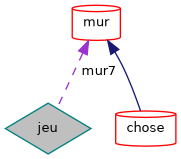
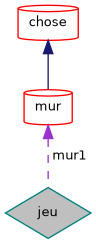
(97, 72) -> (68, 156)
(129, 81) -> (48, 72)
